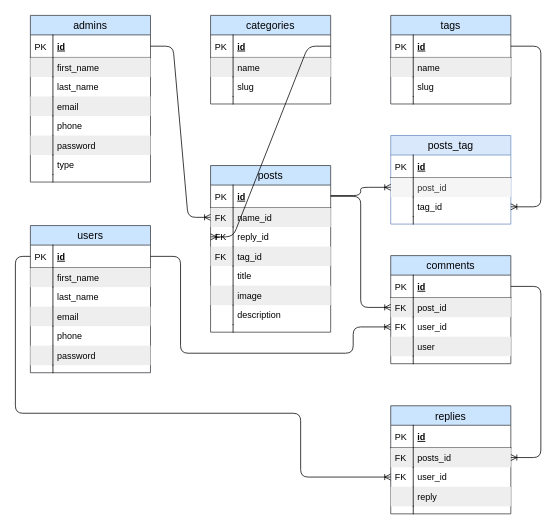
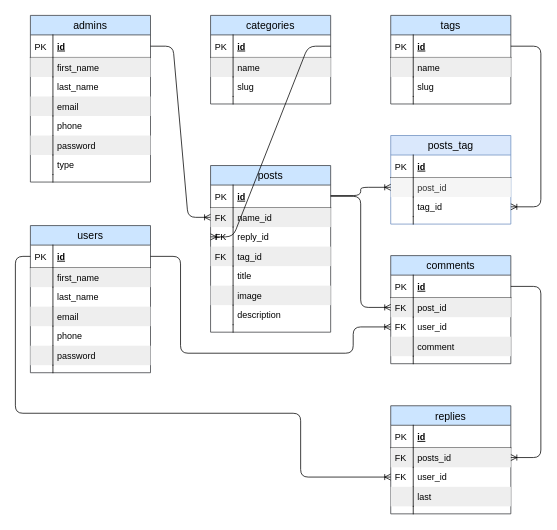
(427, 347) -> (435, 347)
(428, 497) -> (426, 497)
